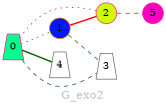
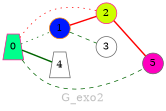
(130, 13) -> (130, 38)
(153, 13) -> (153, 63)
(106, 66) -> (106, 47)
(56, 86) -> (80, 89)
